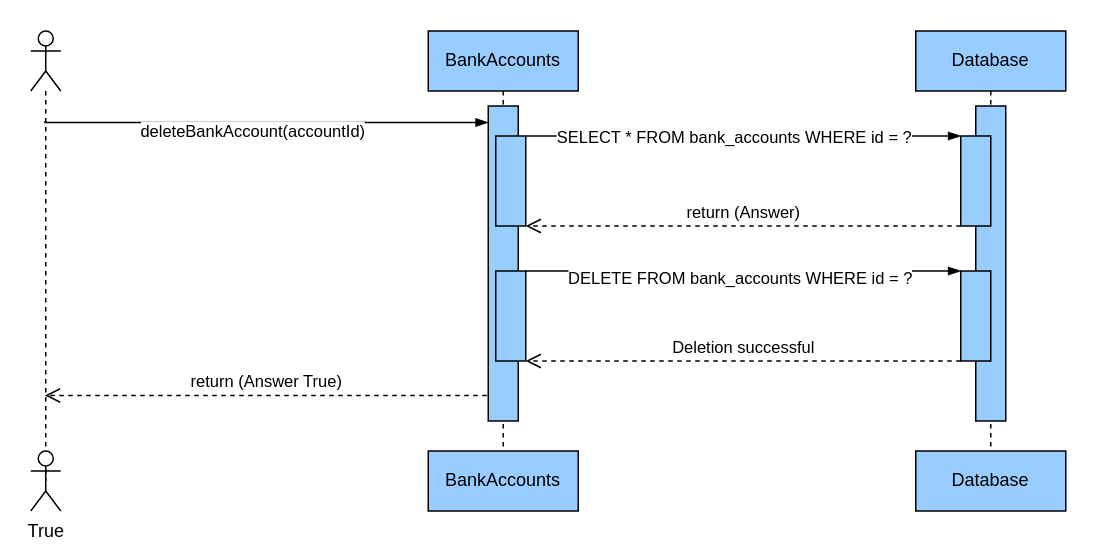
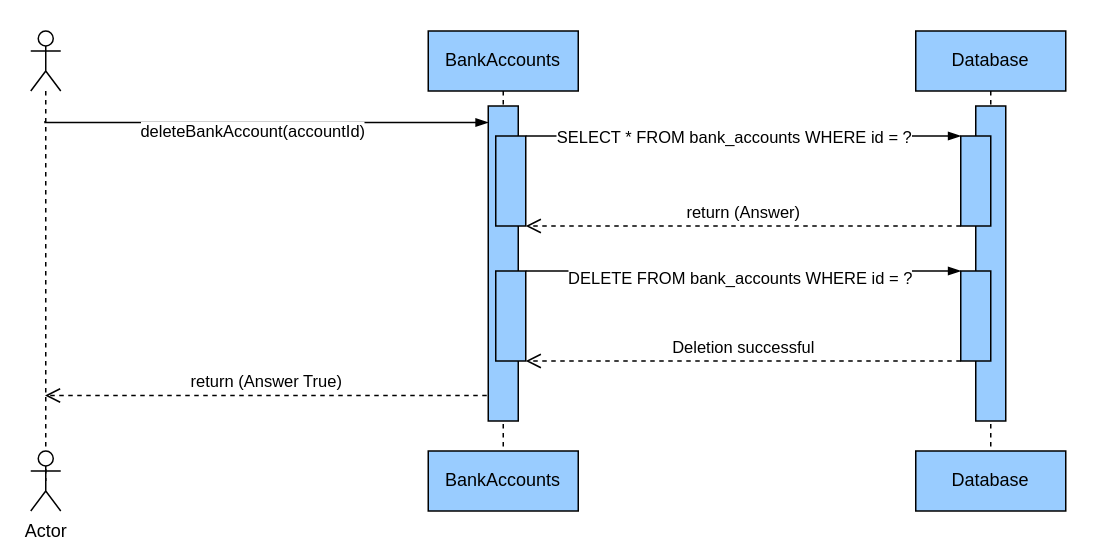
(47, 532) -> (47, 532)
